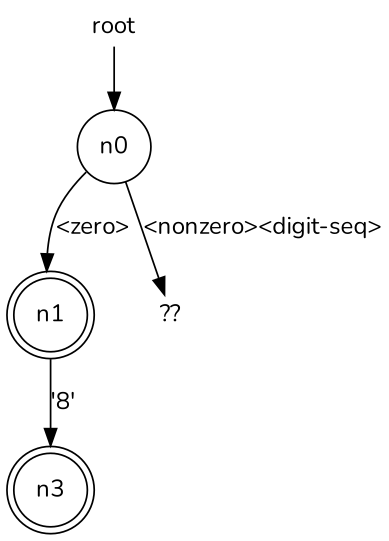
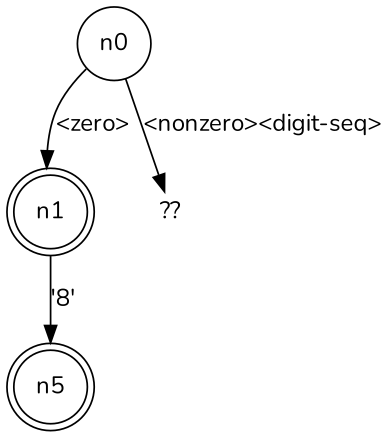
(114, 27) -> none
(51, 490) -> (51, 387)
